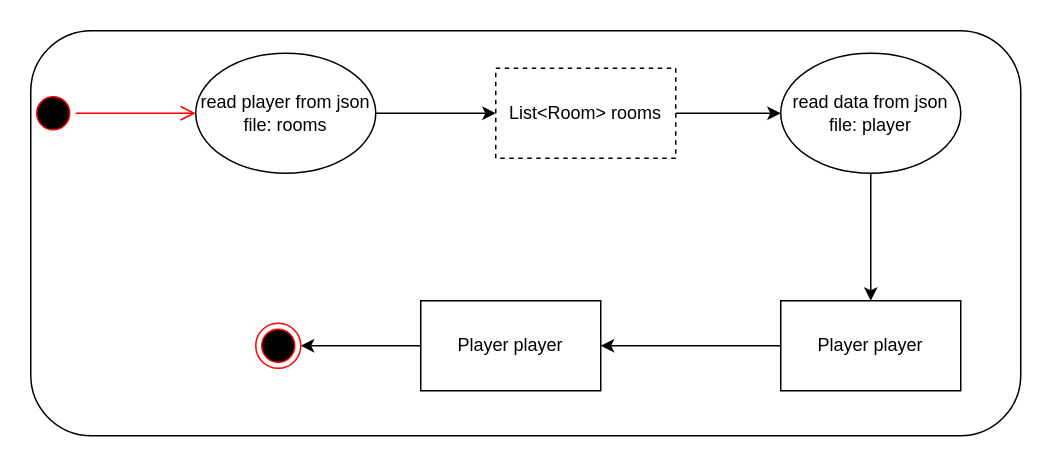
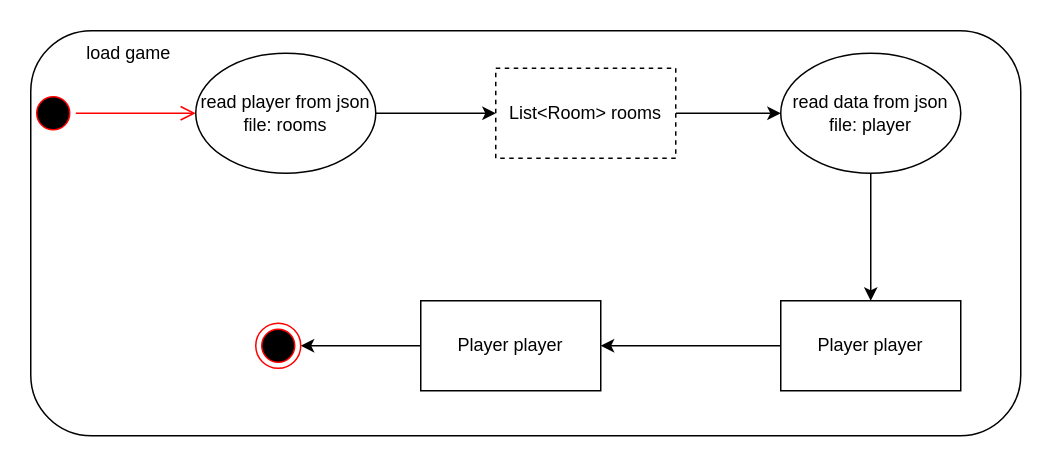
none -> (128, 53)
